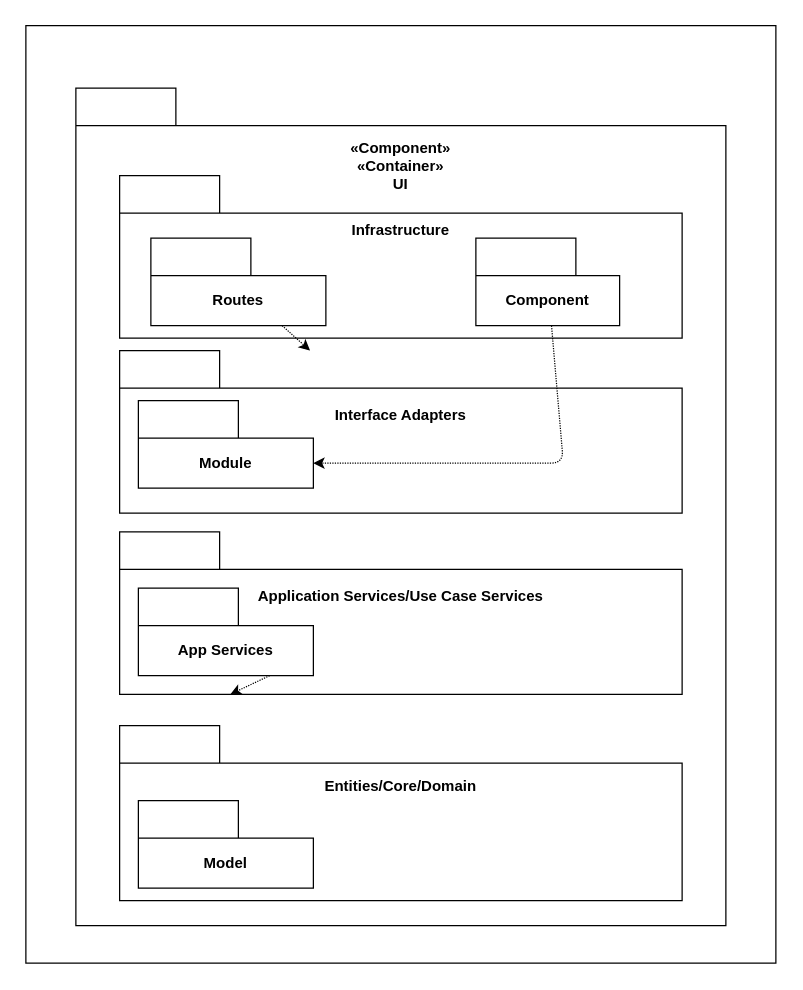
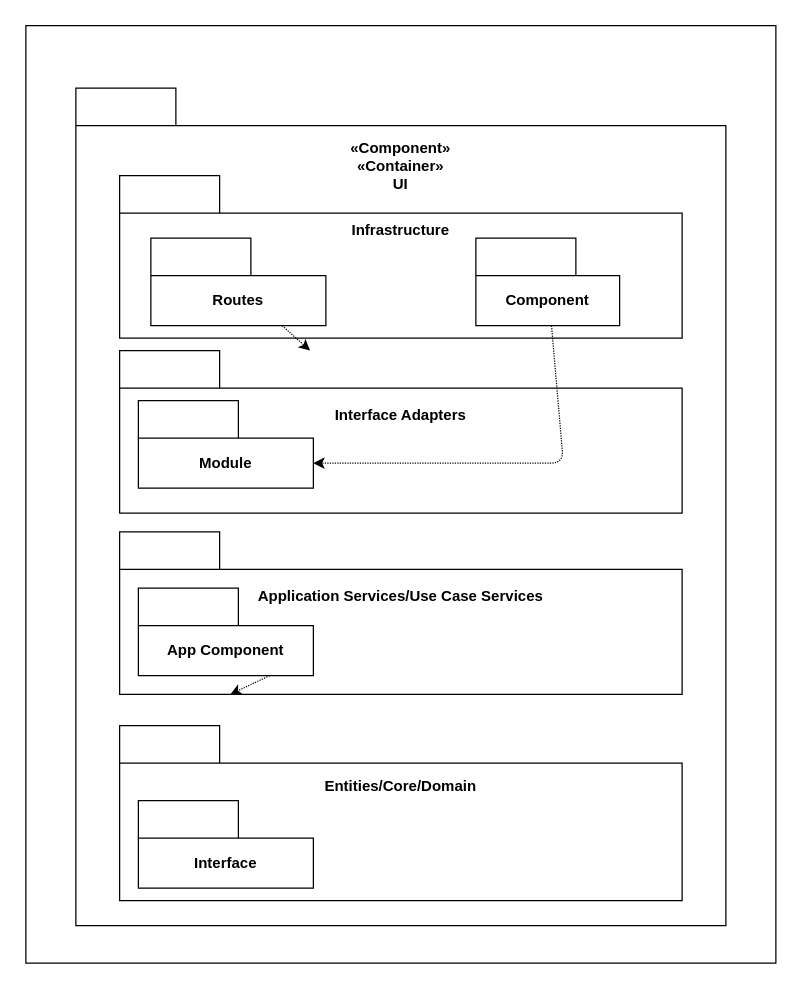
(226, 651) -> (226, 651)
(226, 863) -> (226, 863)
